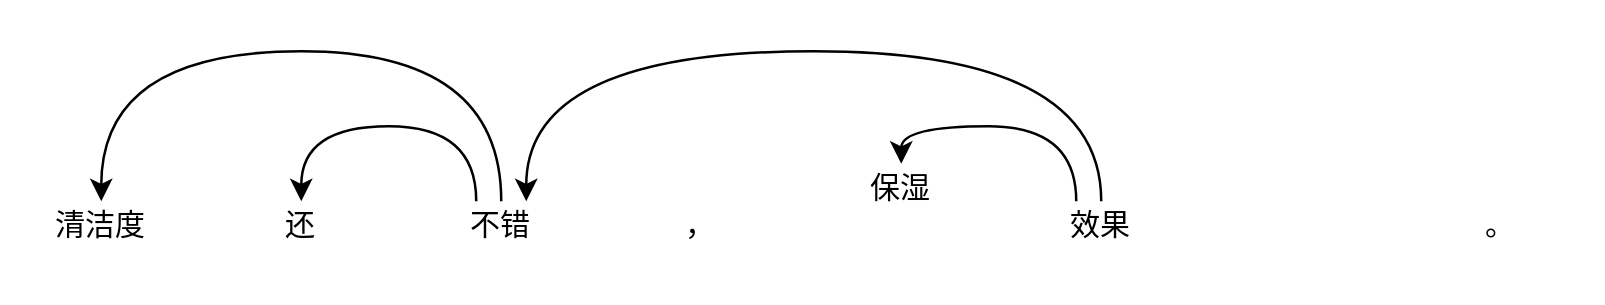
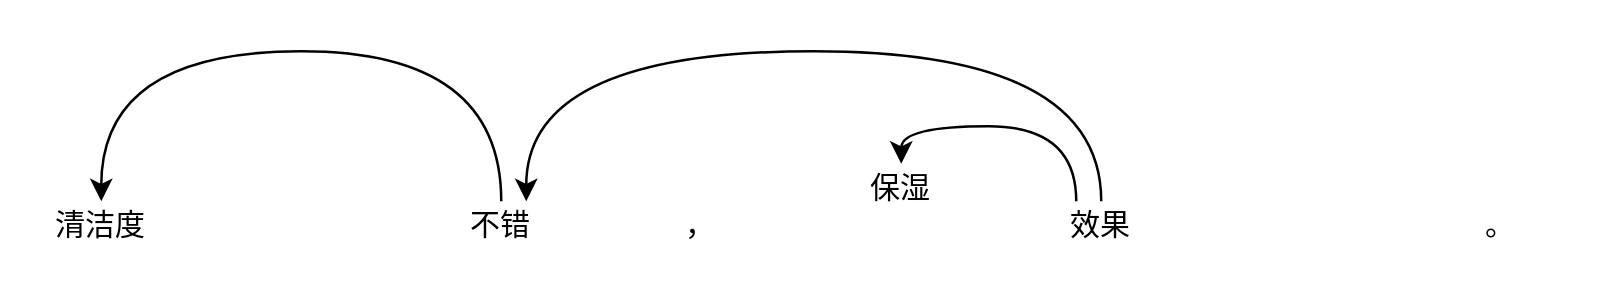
(396, 127) -> none
(301, 226) -> none
